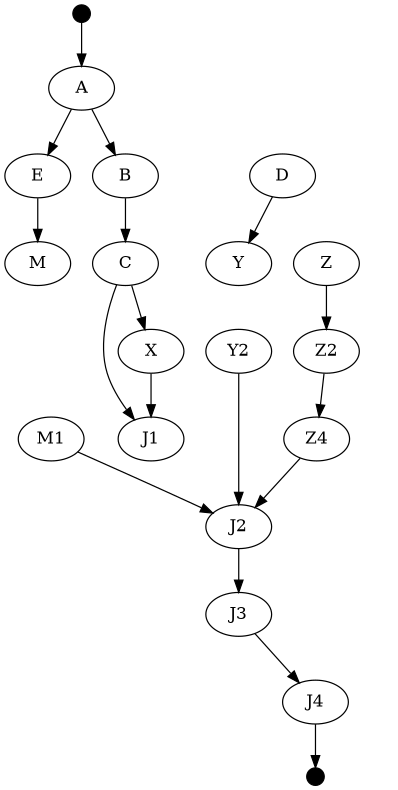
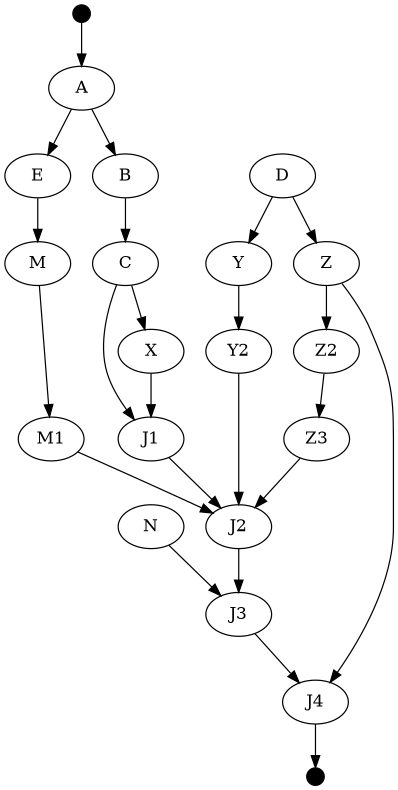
none -> (302, 214)
none -> (239, 301)
none -> (44, 345)
(317, 439) -> (317, 439)
none -> (190, 478)
none -> (393, 478)
none -> (151, 527)
